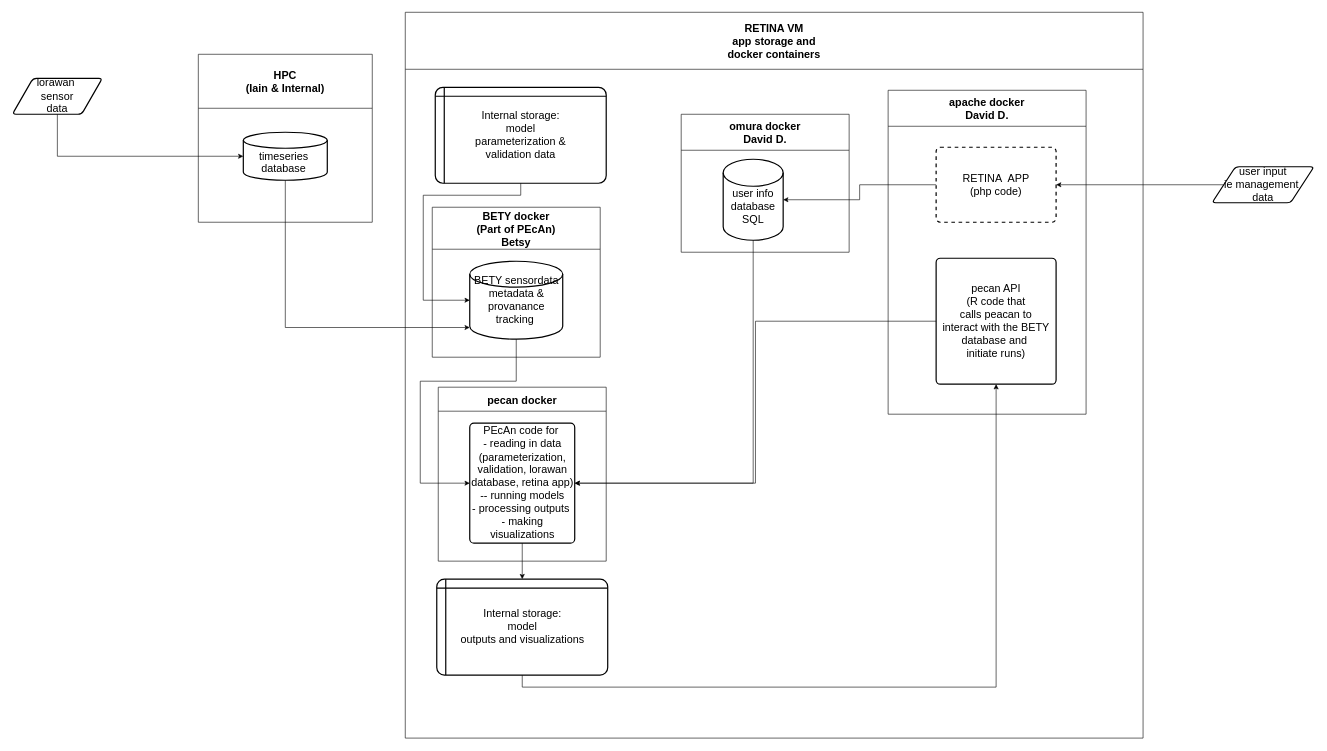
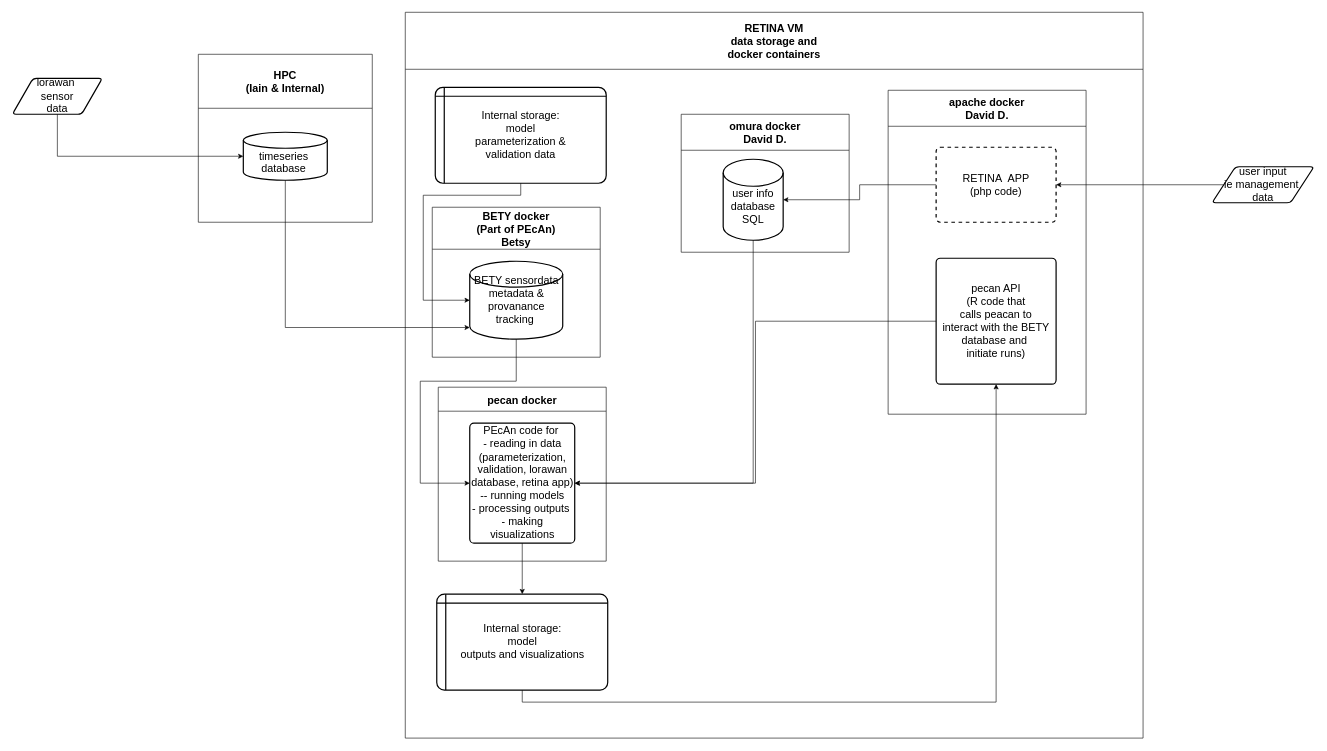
(774, 29) -> (774, 29)
(522, 627) -> (522, 642)
